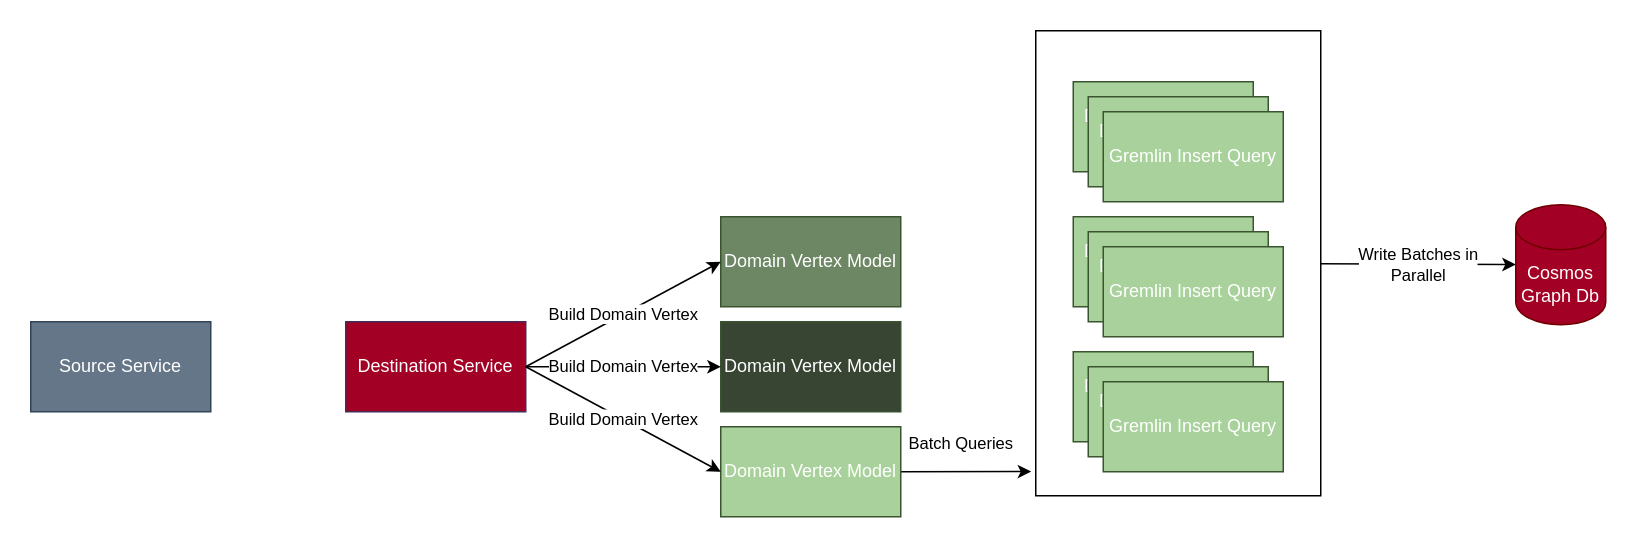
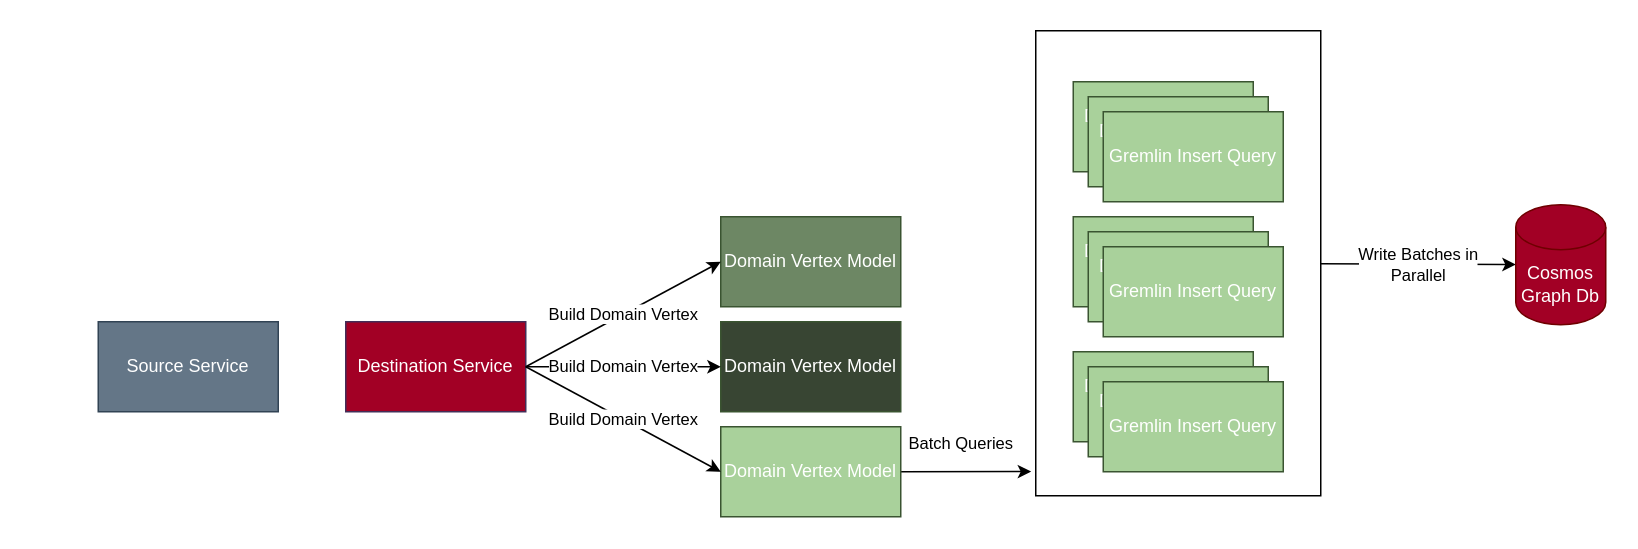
(121, 367) -> (188, 367)
